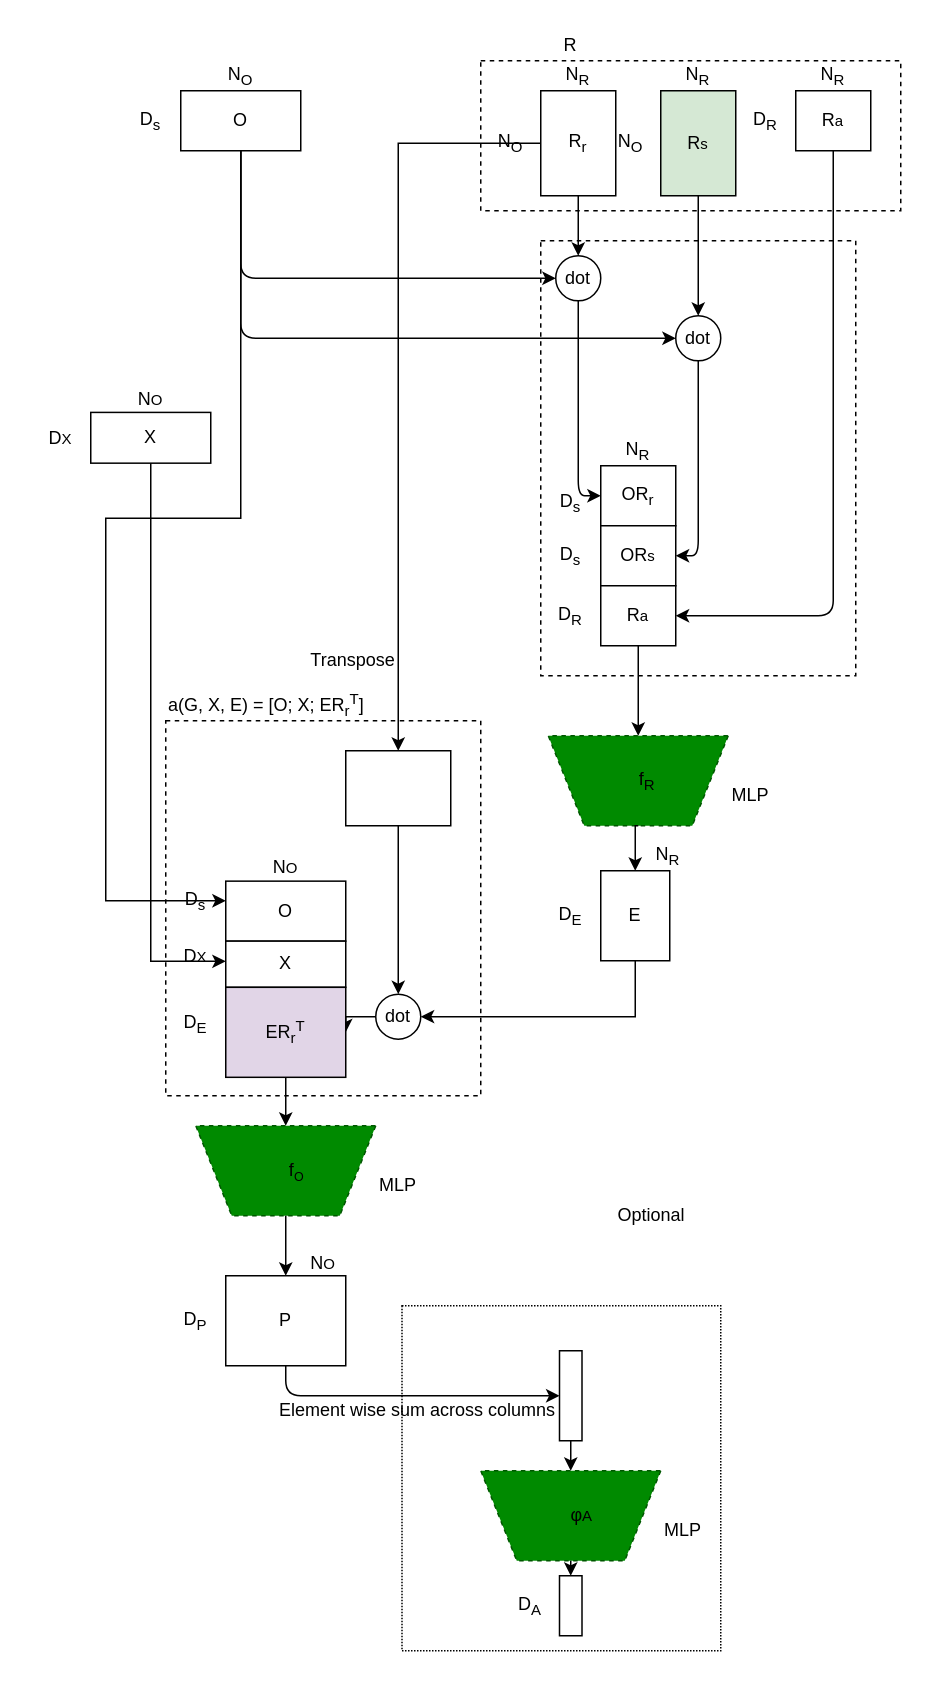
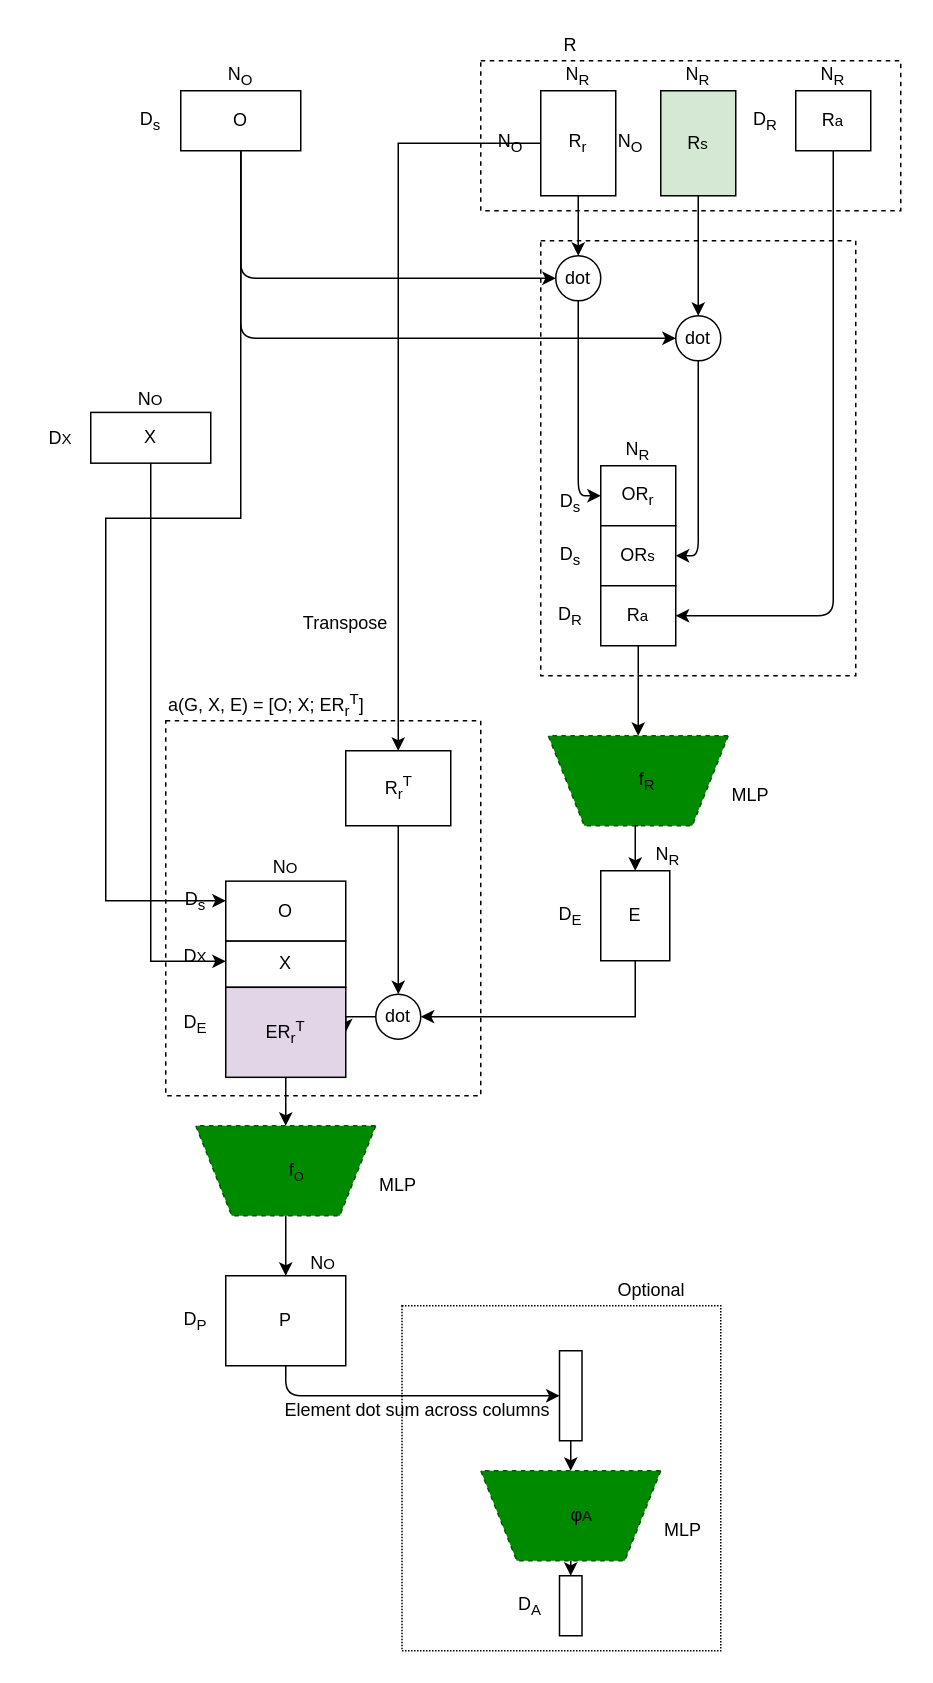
(353, 661) -> (346, 623)
none -> (398, 788)
(652, 1216) -> (652, 1291)
(418, 1411) -> (418, 1411)
